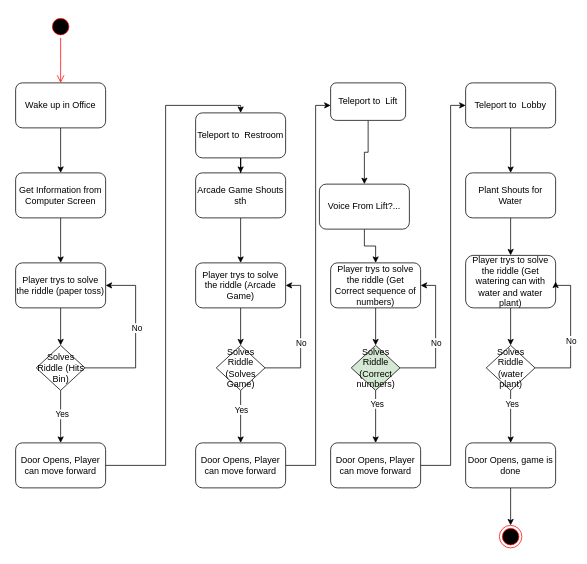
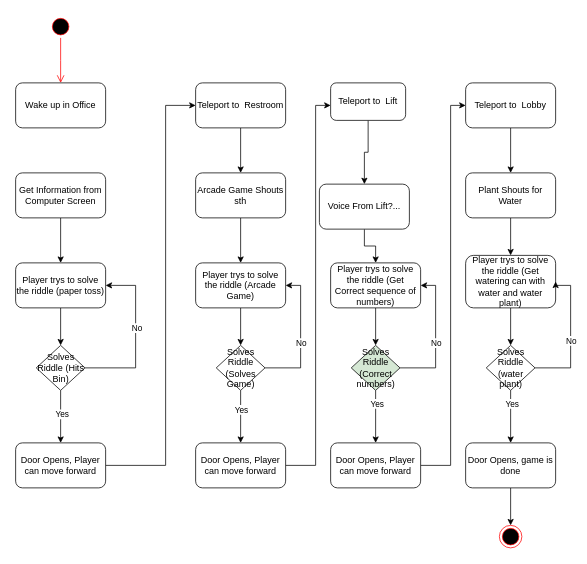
(240, 135) -> (240, 105)
(60, 148) -> none
